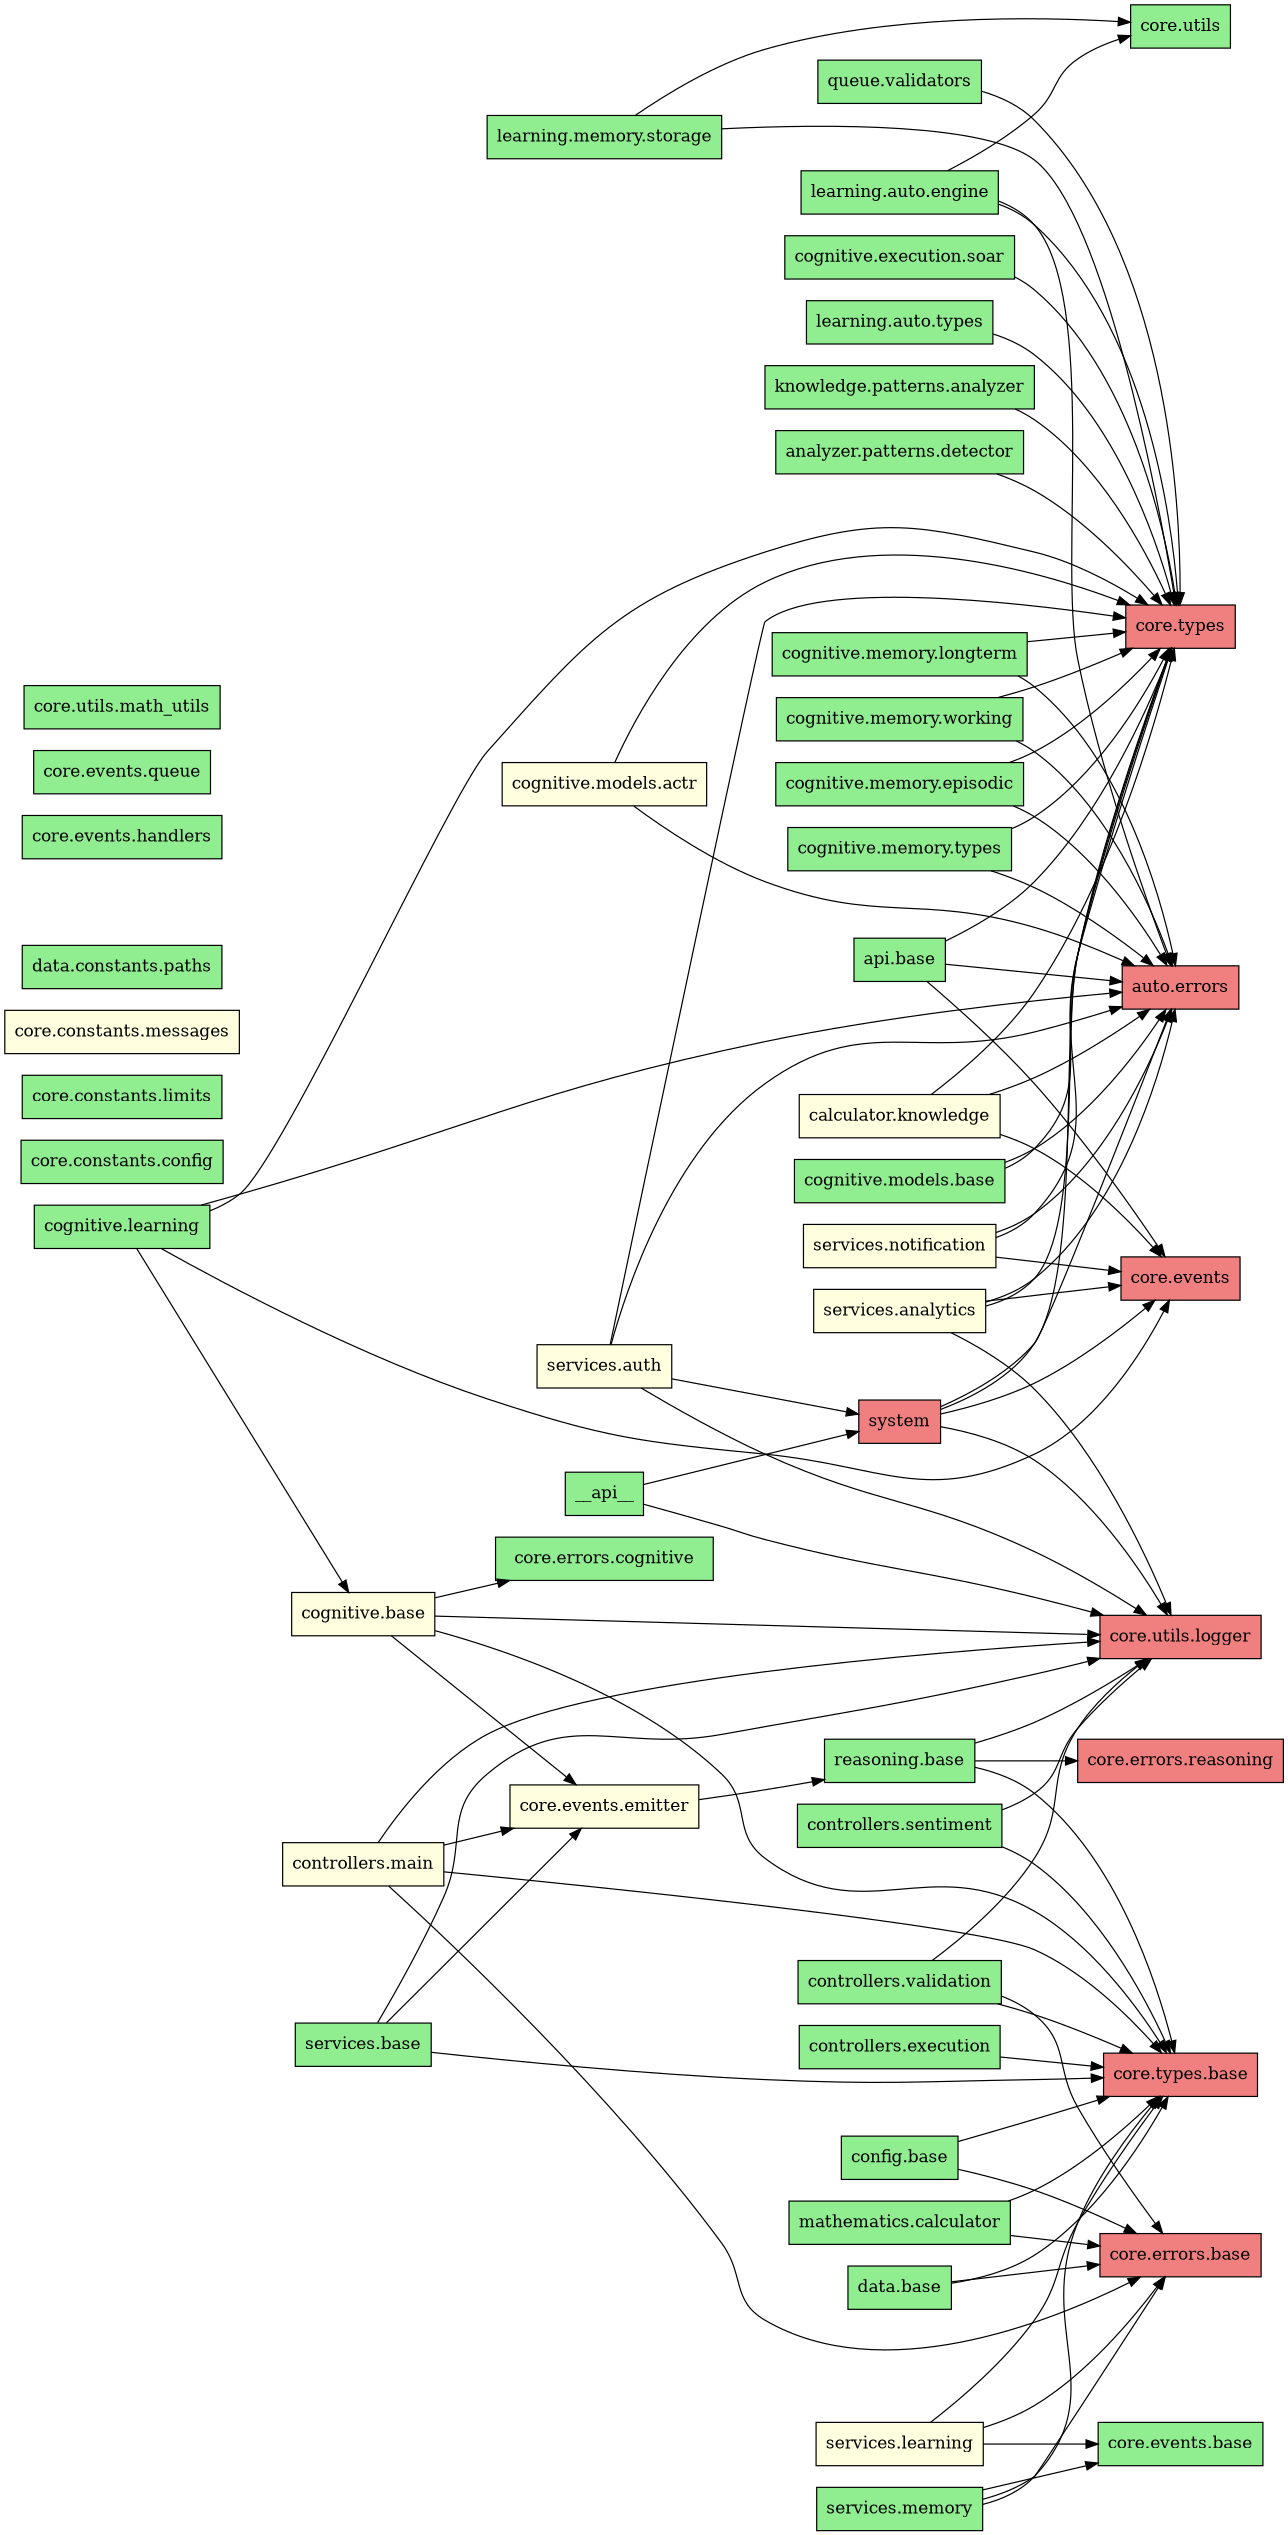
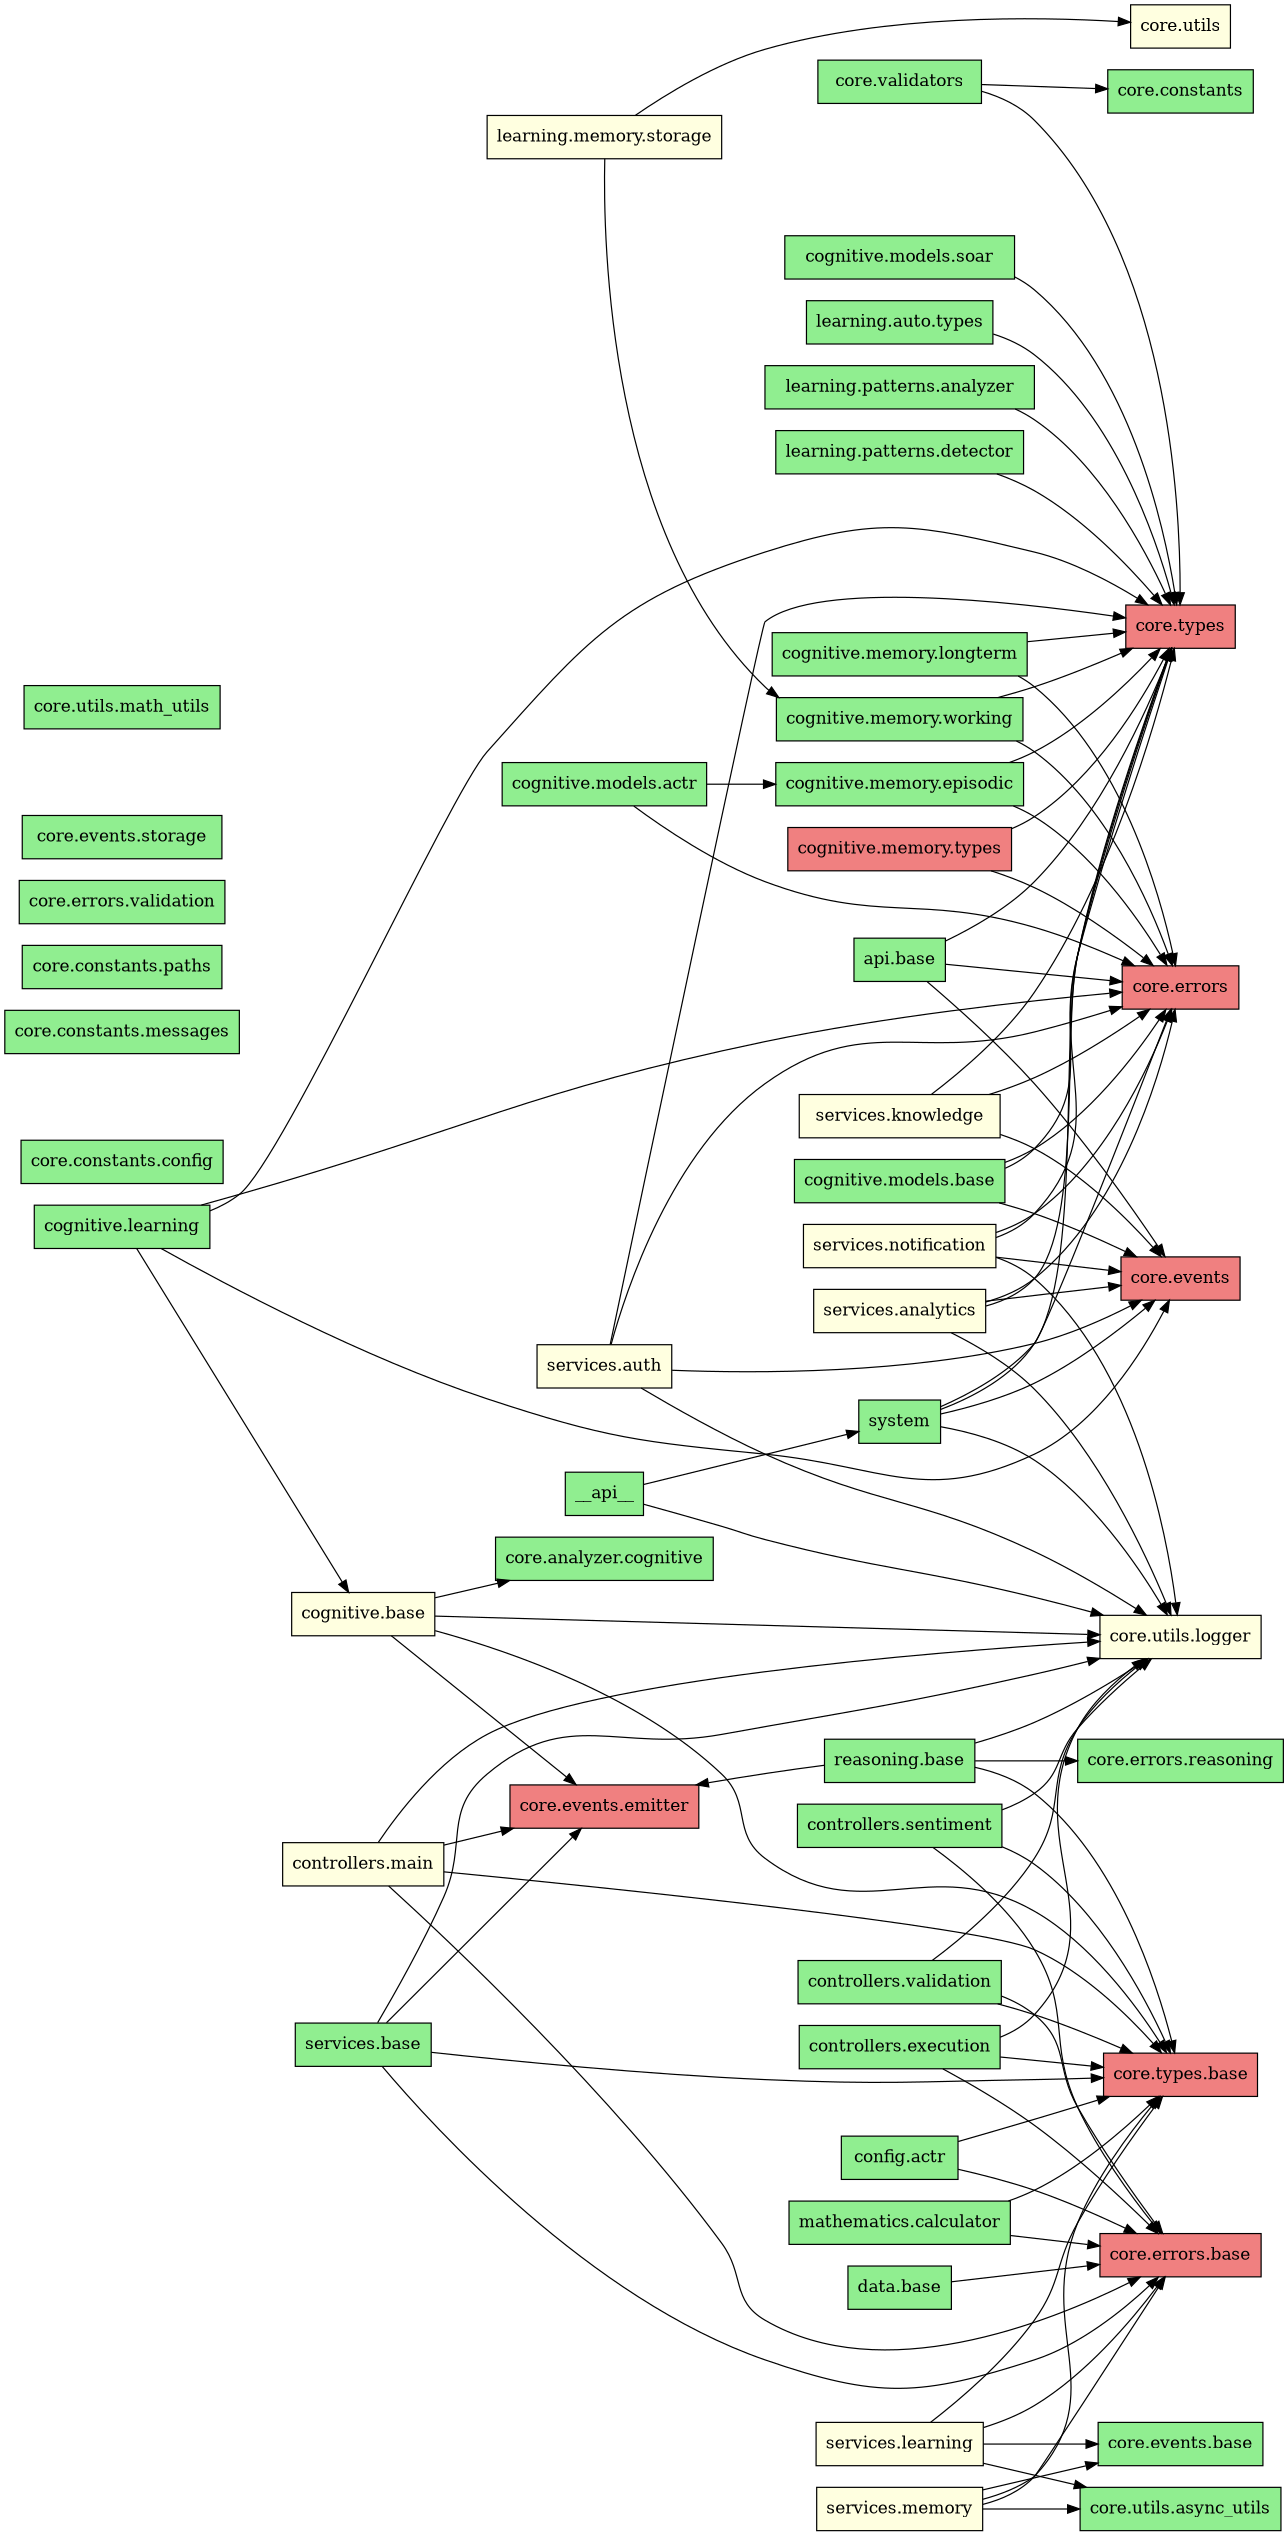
(1181, 26) -> (1181, 26)
(900, 82) -> (900, 82)
none -> (1181, 91)
(604, 137) -> (604, 137)
(900, 192) -> none
(1074, 218) -> (636, 442)
(900, 257) -> (900, 257)
(900, 387) -> (900, 387)
(900, 452) -> (900, 452)
(824, 563) -> (736, 784)
(122, 772) -> none
(604, 784) -> (604, 784)
(122, 837) -> (122, 837)
(900, 849) -> (900, 849)
none -> (122, 902)
(122, 967) -> (122, 967)
(1181, 987) -> (1181, 987)
(122, 1032) -> (122, 1032)
(122, 1097) -> none
(900, 1116) -> (900, 1116)
none -> (1051, 1220)
(759, 1395) -> (906, 1364)
none -> (1124, 1408)
(900, 1422) -> (900, 1422)
(604, 1559) -> (604, 1559)
(1181, 1637) -> (1181, 1637)
(1181, 1761) -> (1181, 1761)
(756, 1791) -> (766, 1773)
(604, 1807) -> (604, 1807)
none -> (1062, 1853)
none -> (1057, 2014)
none -> (1052, 2139)
(900, 2158) -> (900, 2158)
(1044, 2248) -> none
none -> (731, 2346)
(900, 2509) -> (900, 2509)
none -> (1181, 2509)
